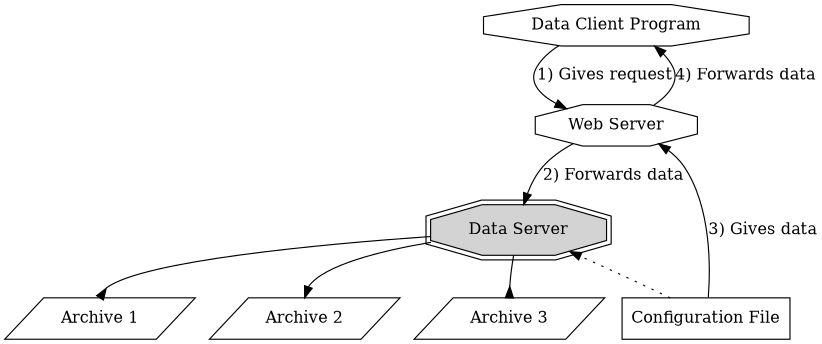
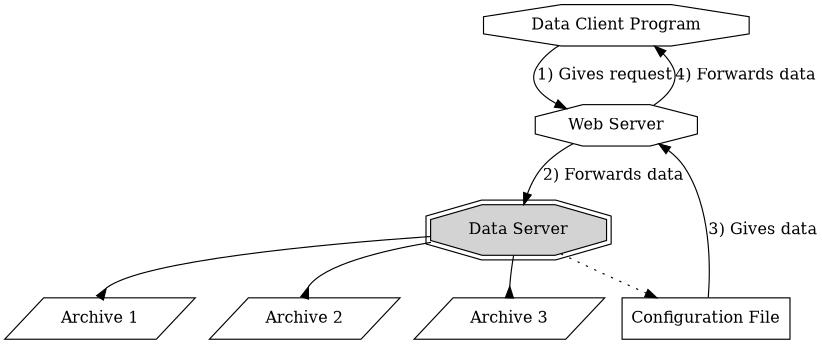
(366, 257) -> (366, 257)
(625, 277) -> (603, 274)
